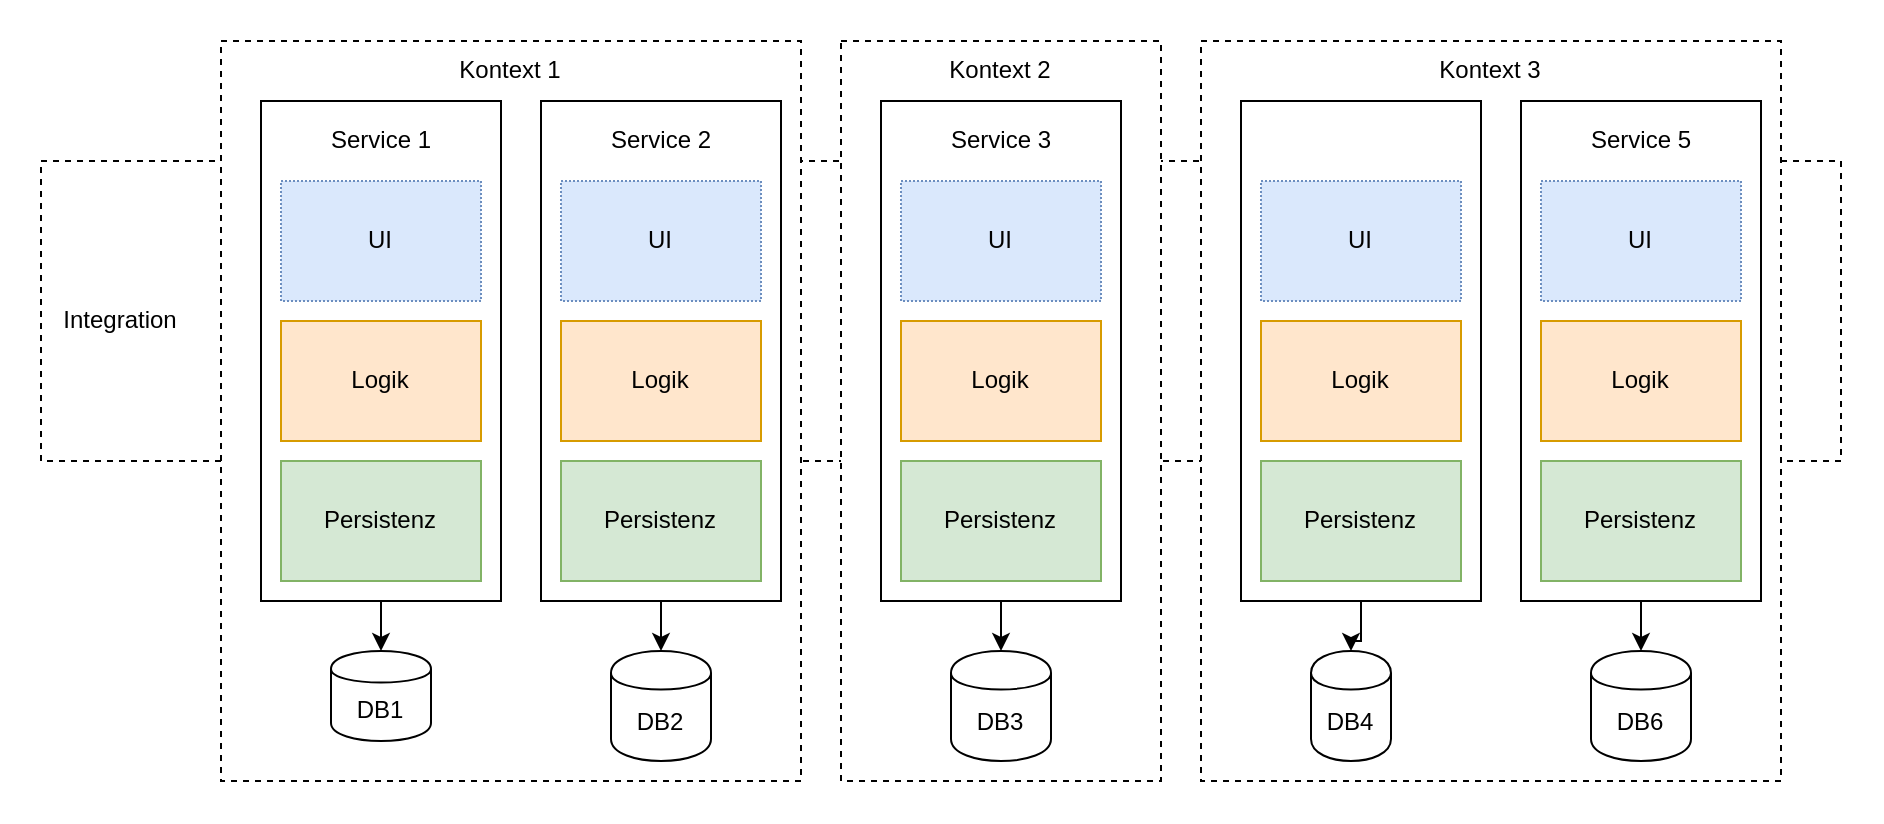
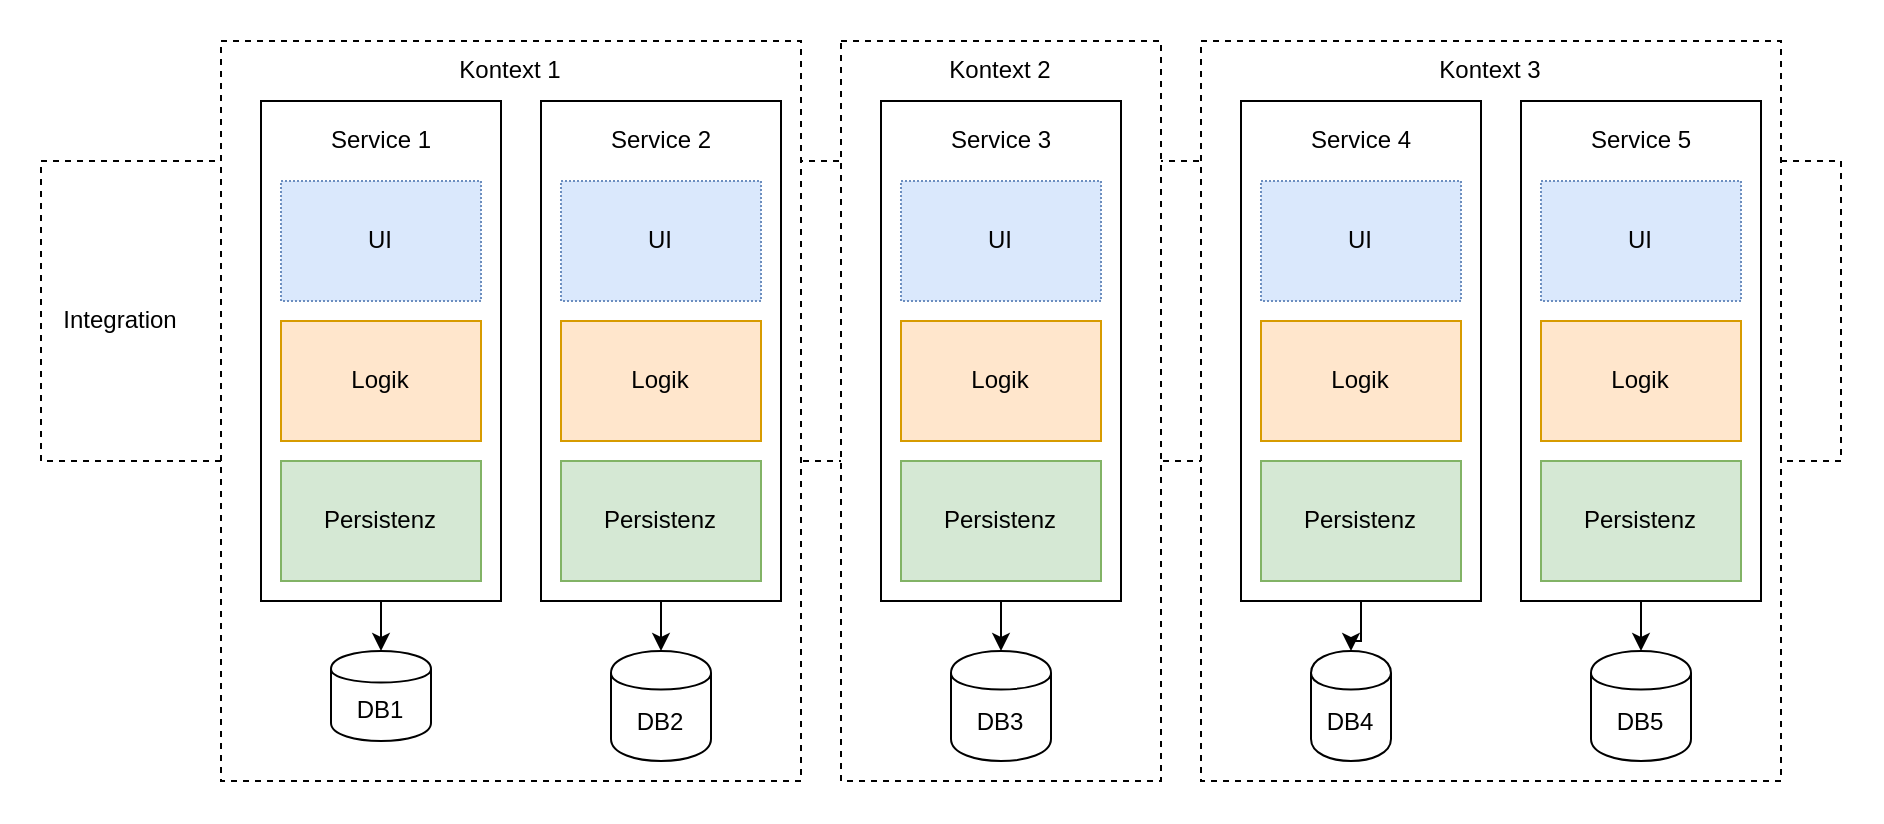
none -> (1361, 141)
(1641, 723) -> (1641, 723)
